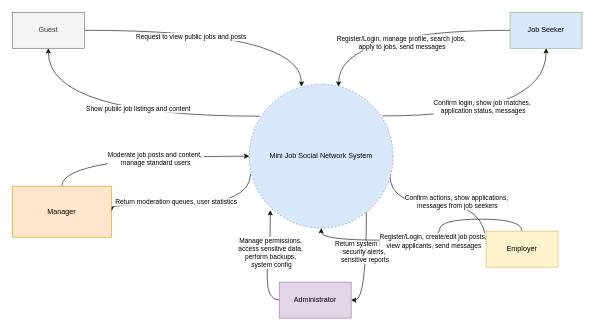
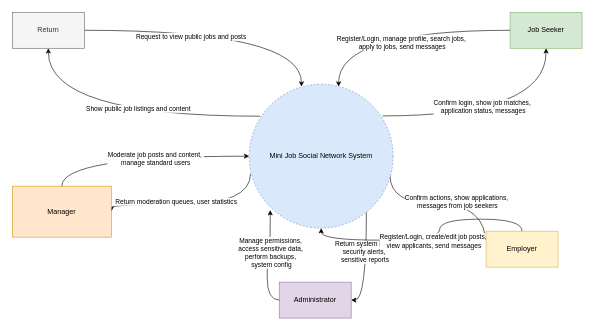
(48, 30) -> (48, 30)
(546, 30) -> (546, 30)
